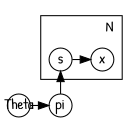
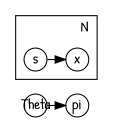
(61, 88) -> none
